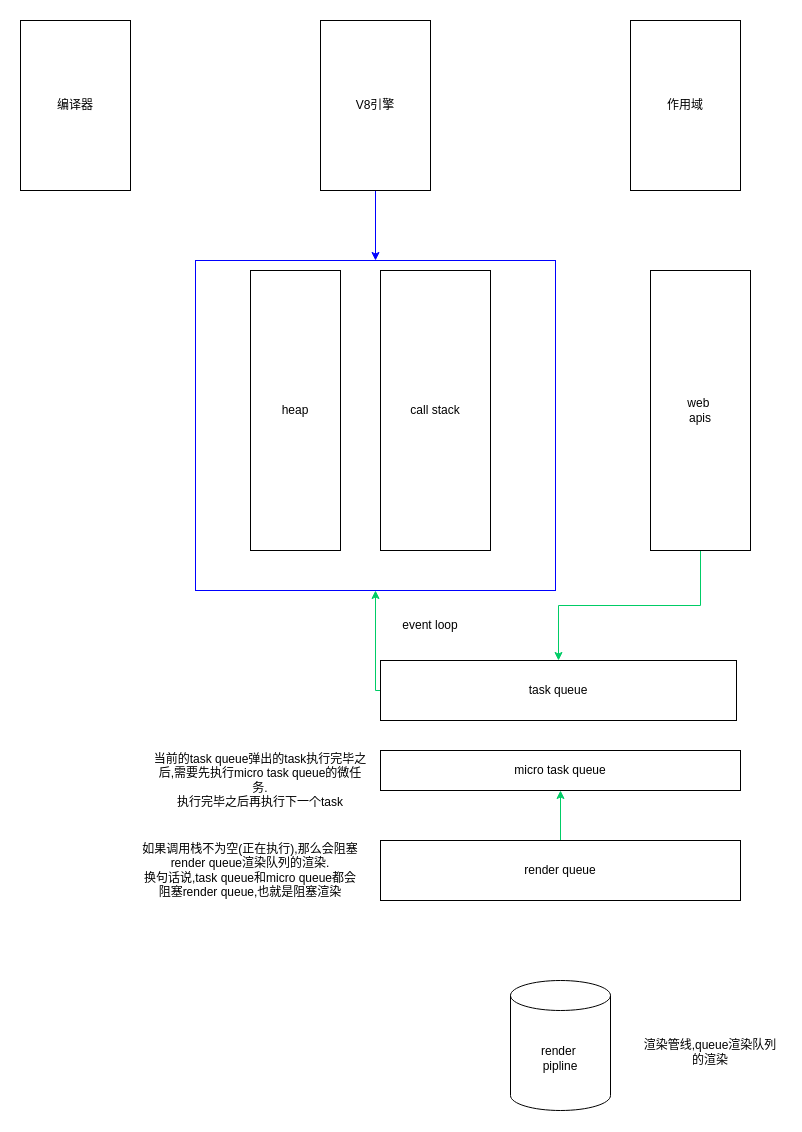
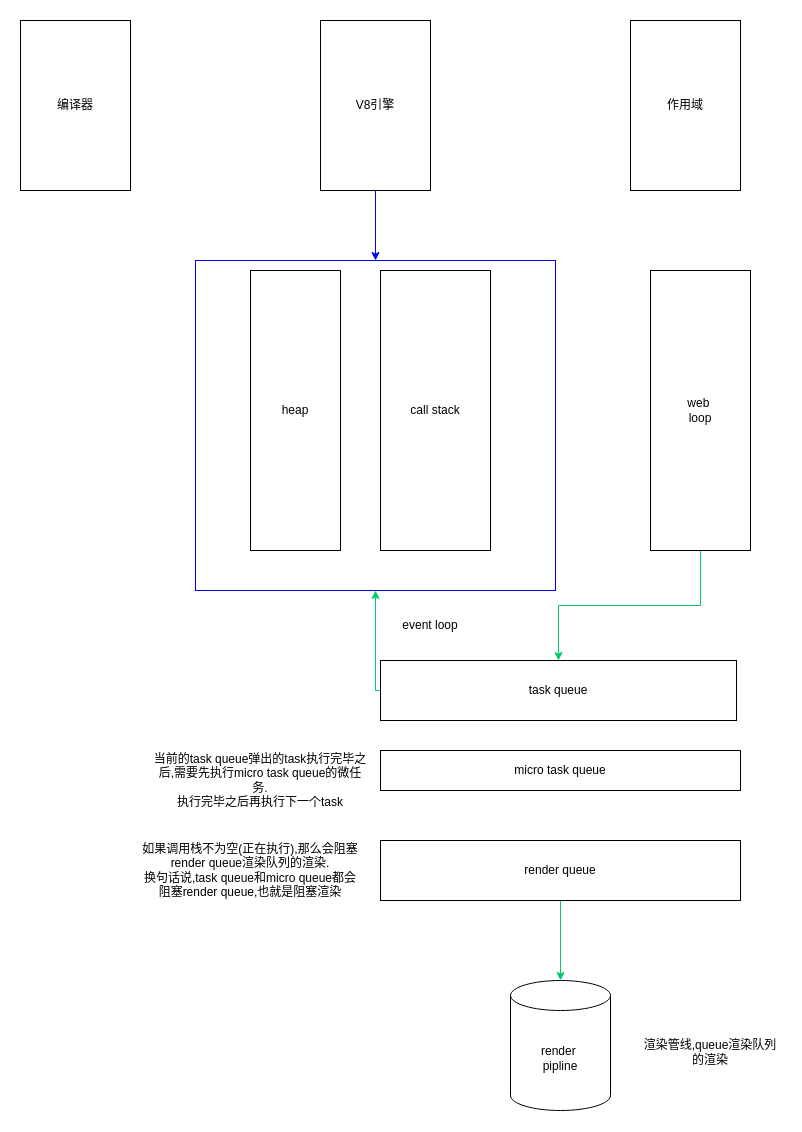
(701, 411) -> (701, 411)
(561, 819) -> (561, 937)
